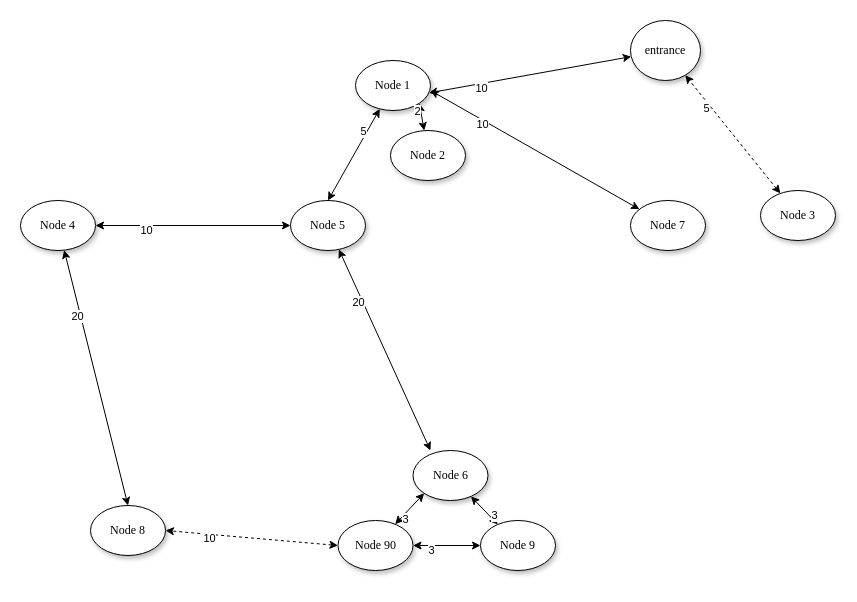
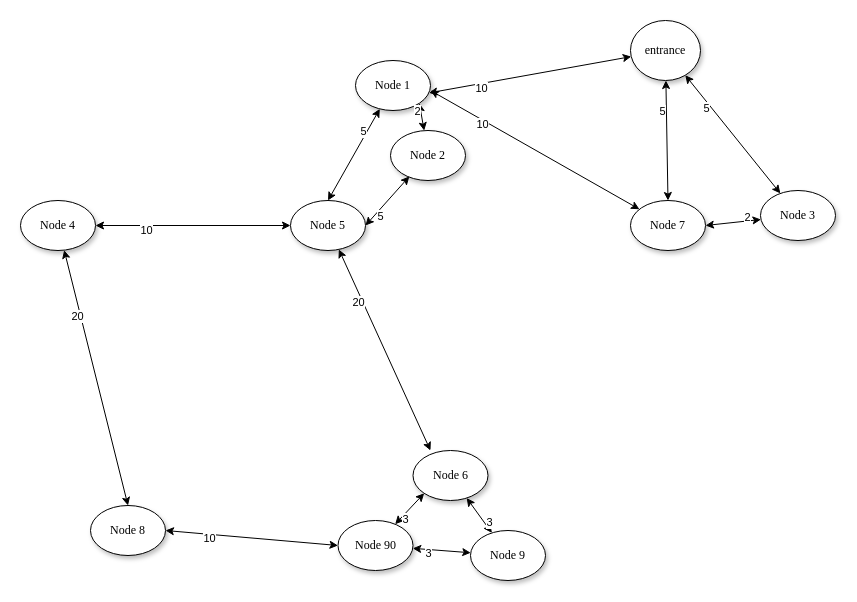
(732, 134) -> (732, 134)
none -> (667, 141)
none -> (388, 201)
none -> (733, 223)
(273, 540) -> (273, 540)
(518, 546) -> (508, 556)
